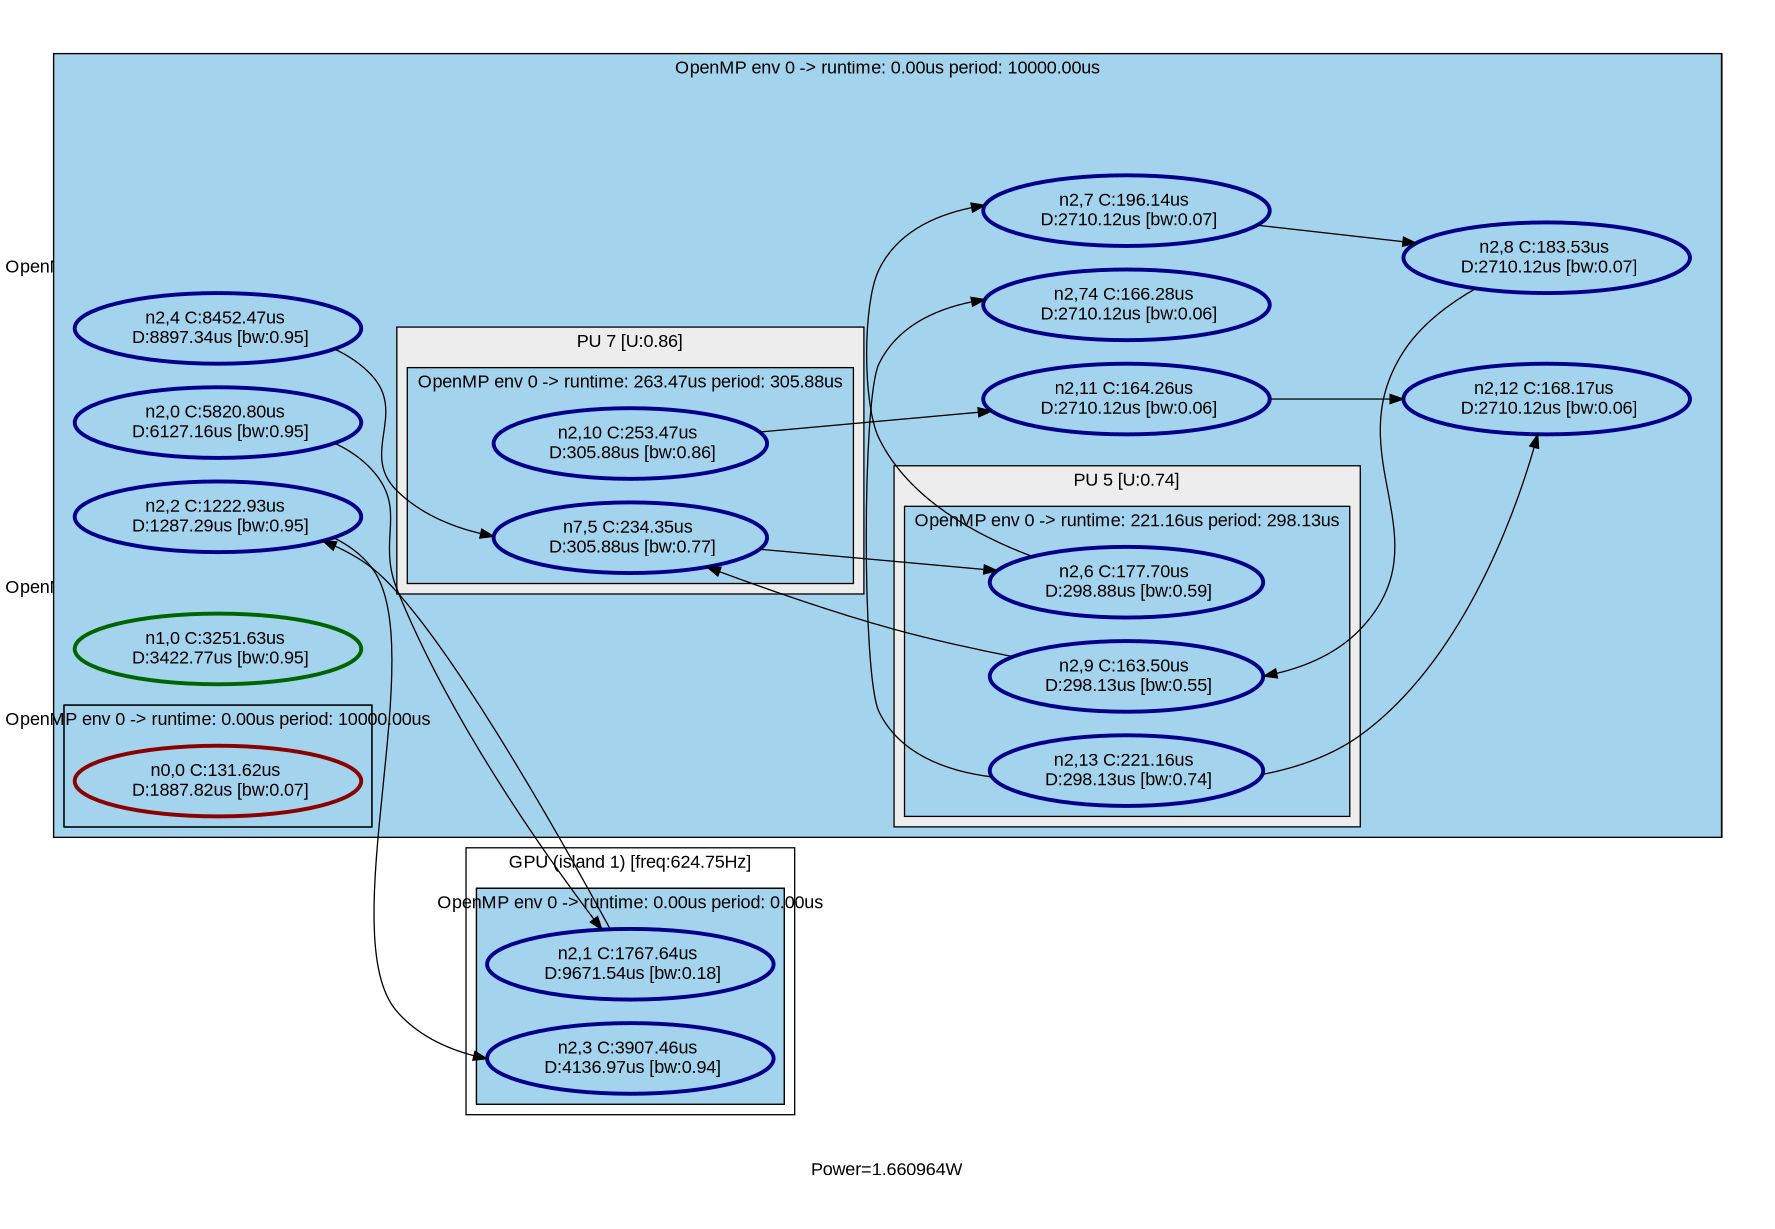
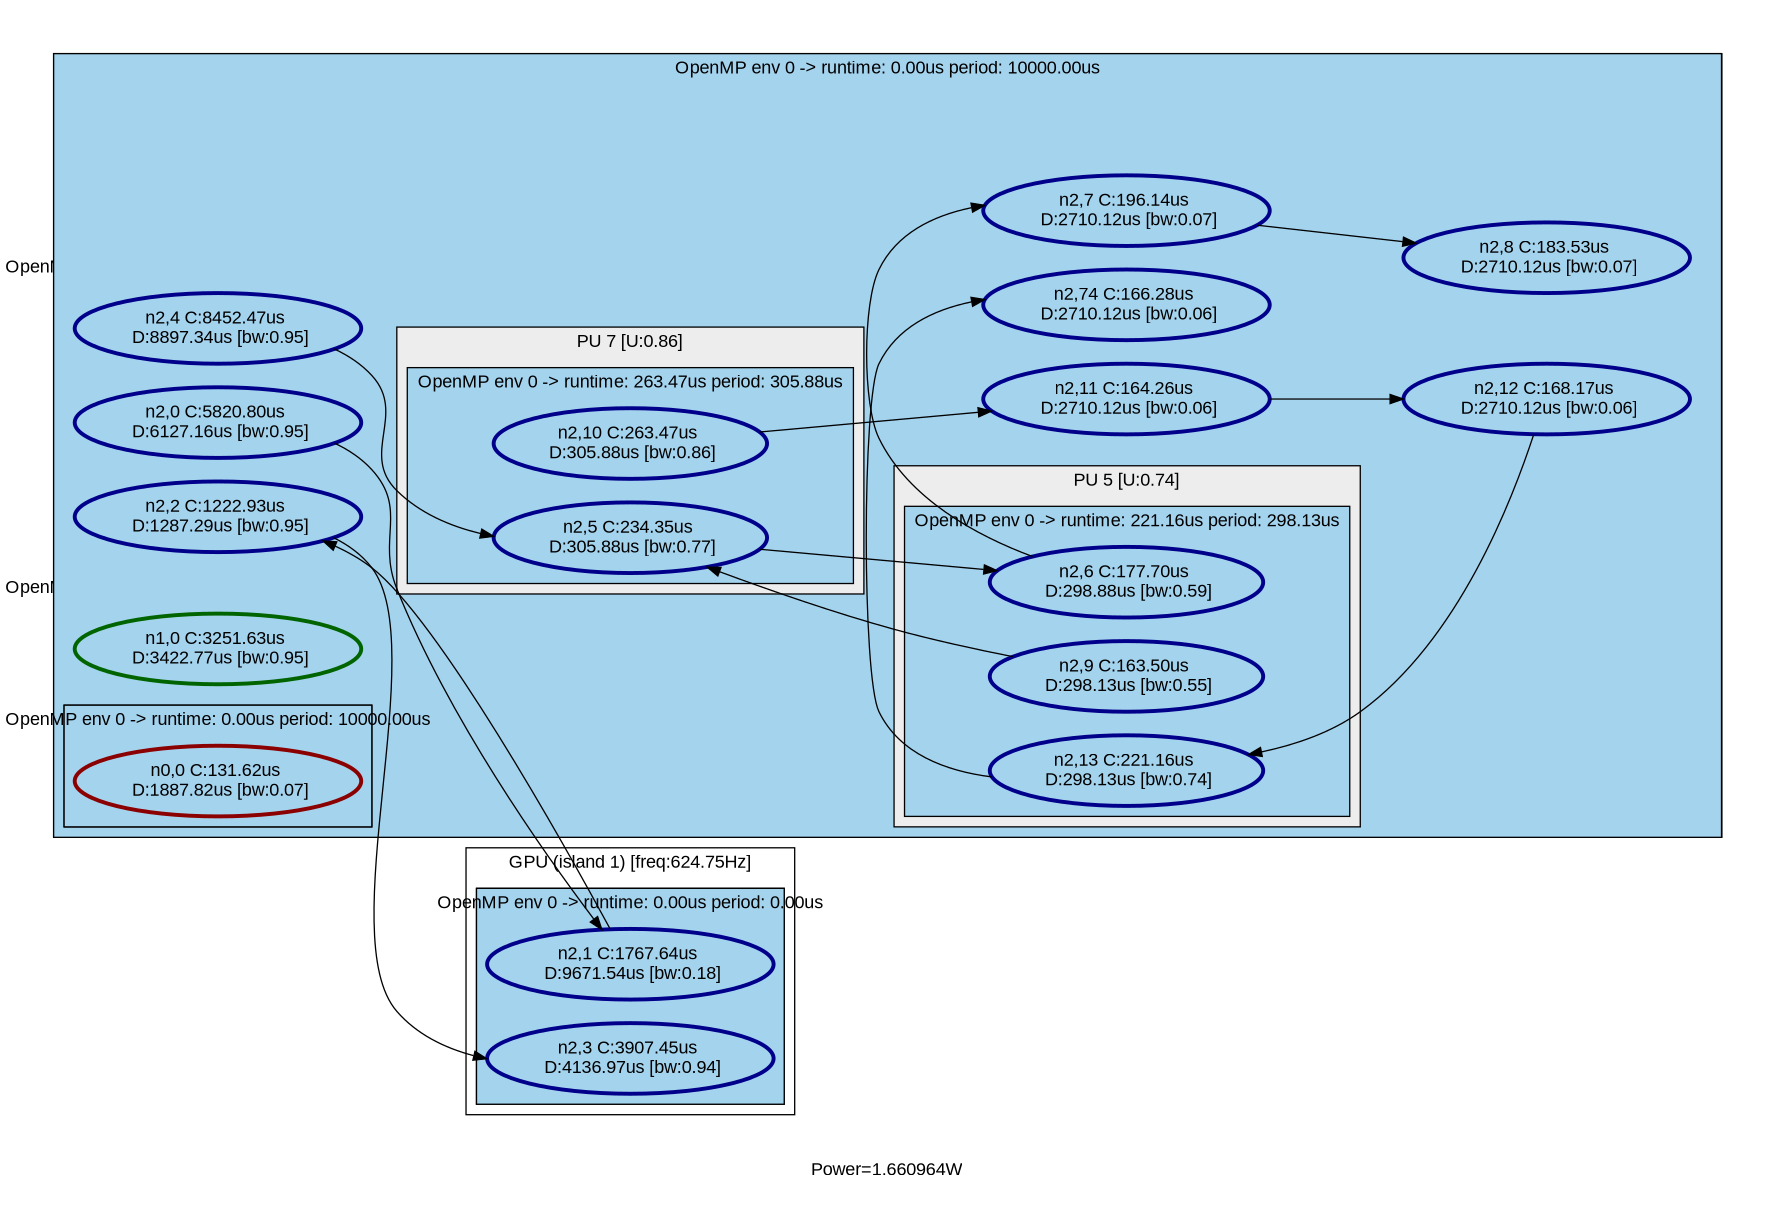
(630, 444) -> (630, 444)
(1388, 492) -> none
(630, 538) -> (630, 538)
(1441, 650) -> (1438, 631)
(630, 1058) -> (630, 1058)
